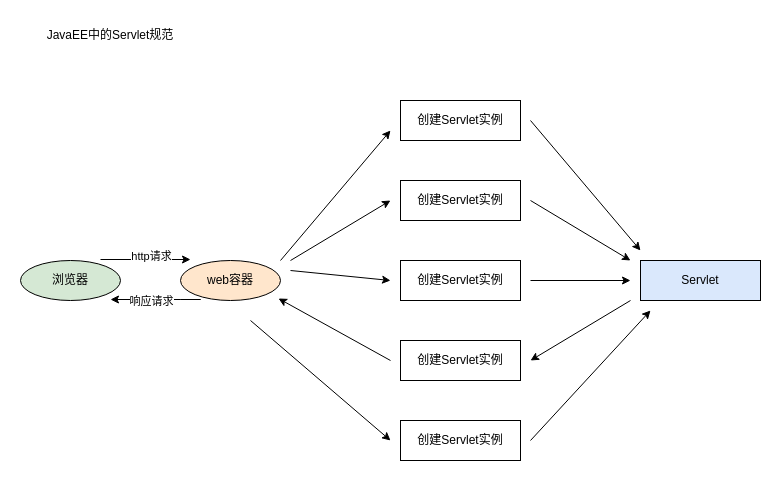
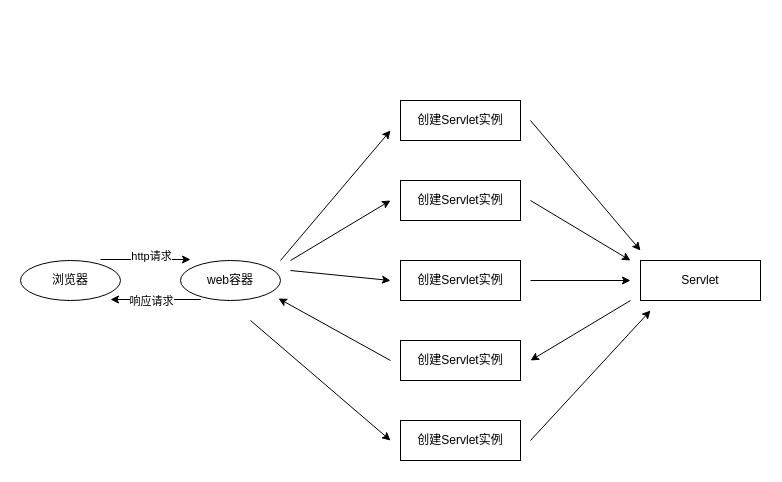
(111, 36) -> none
(71, 281) -> (71, 281)
(231, 281) -> (231, 281)
(701, 281) -> (701, 281)
